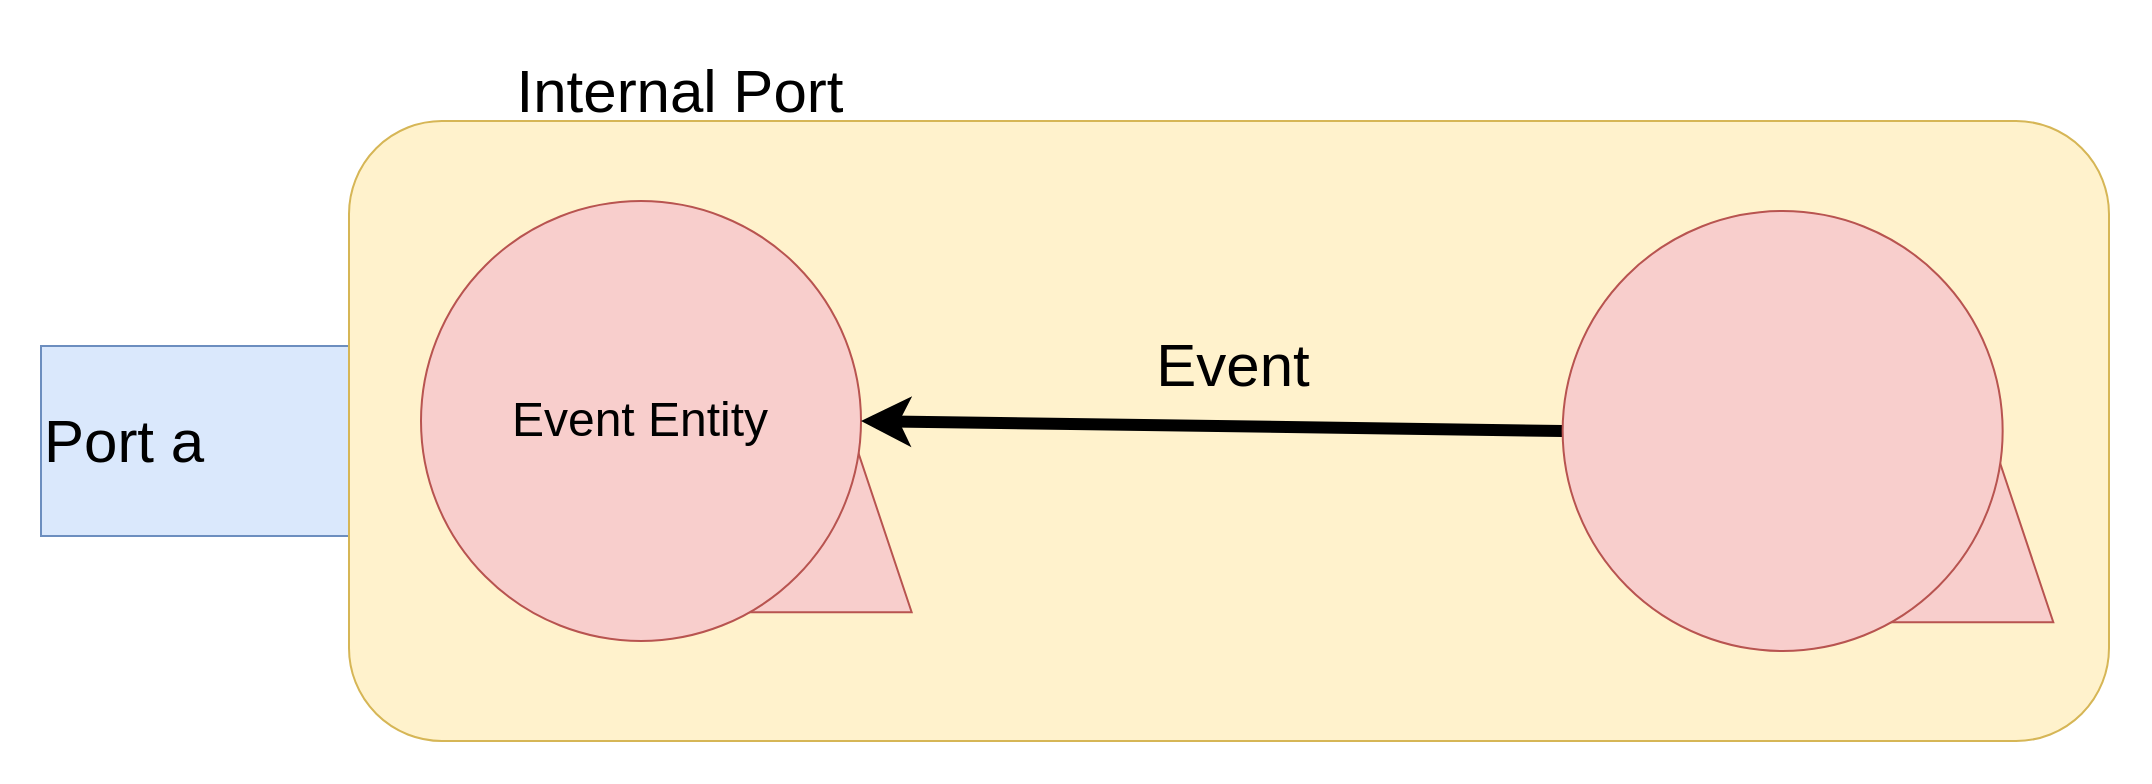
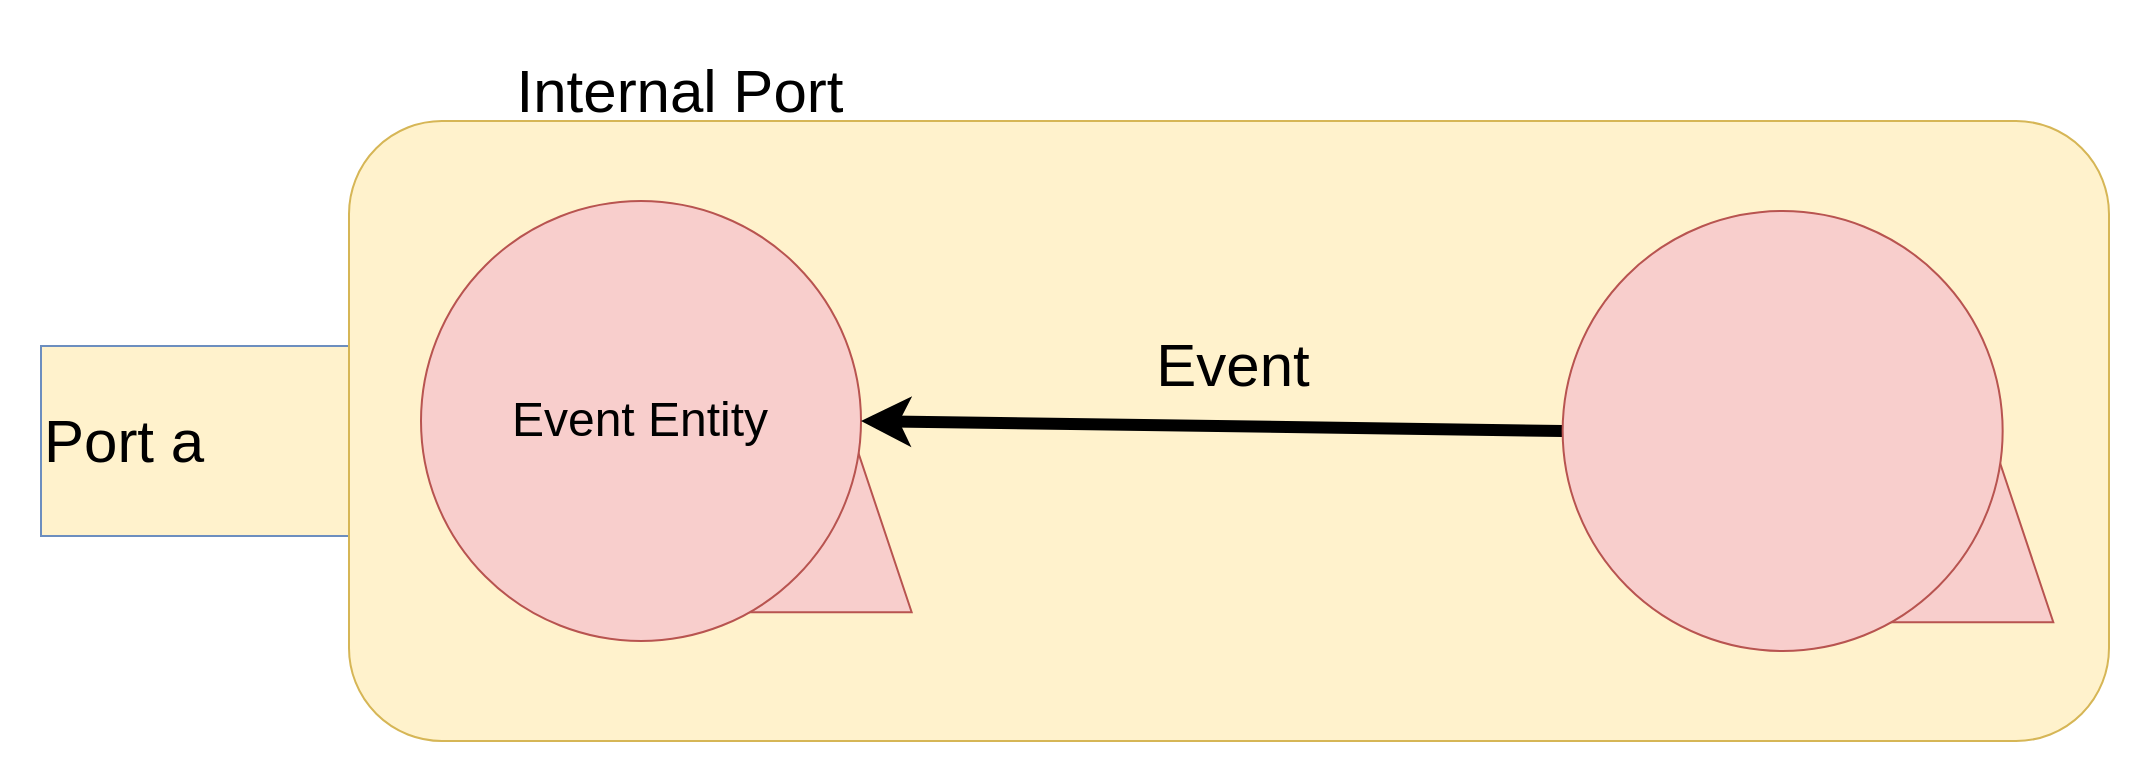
(251, 441) -> (251, 441)
